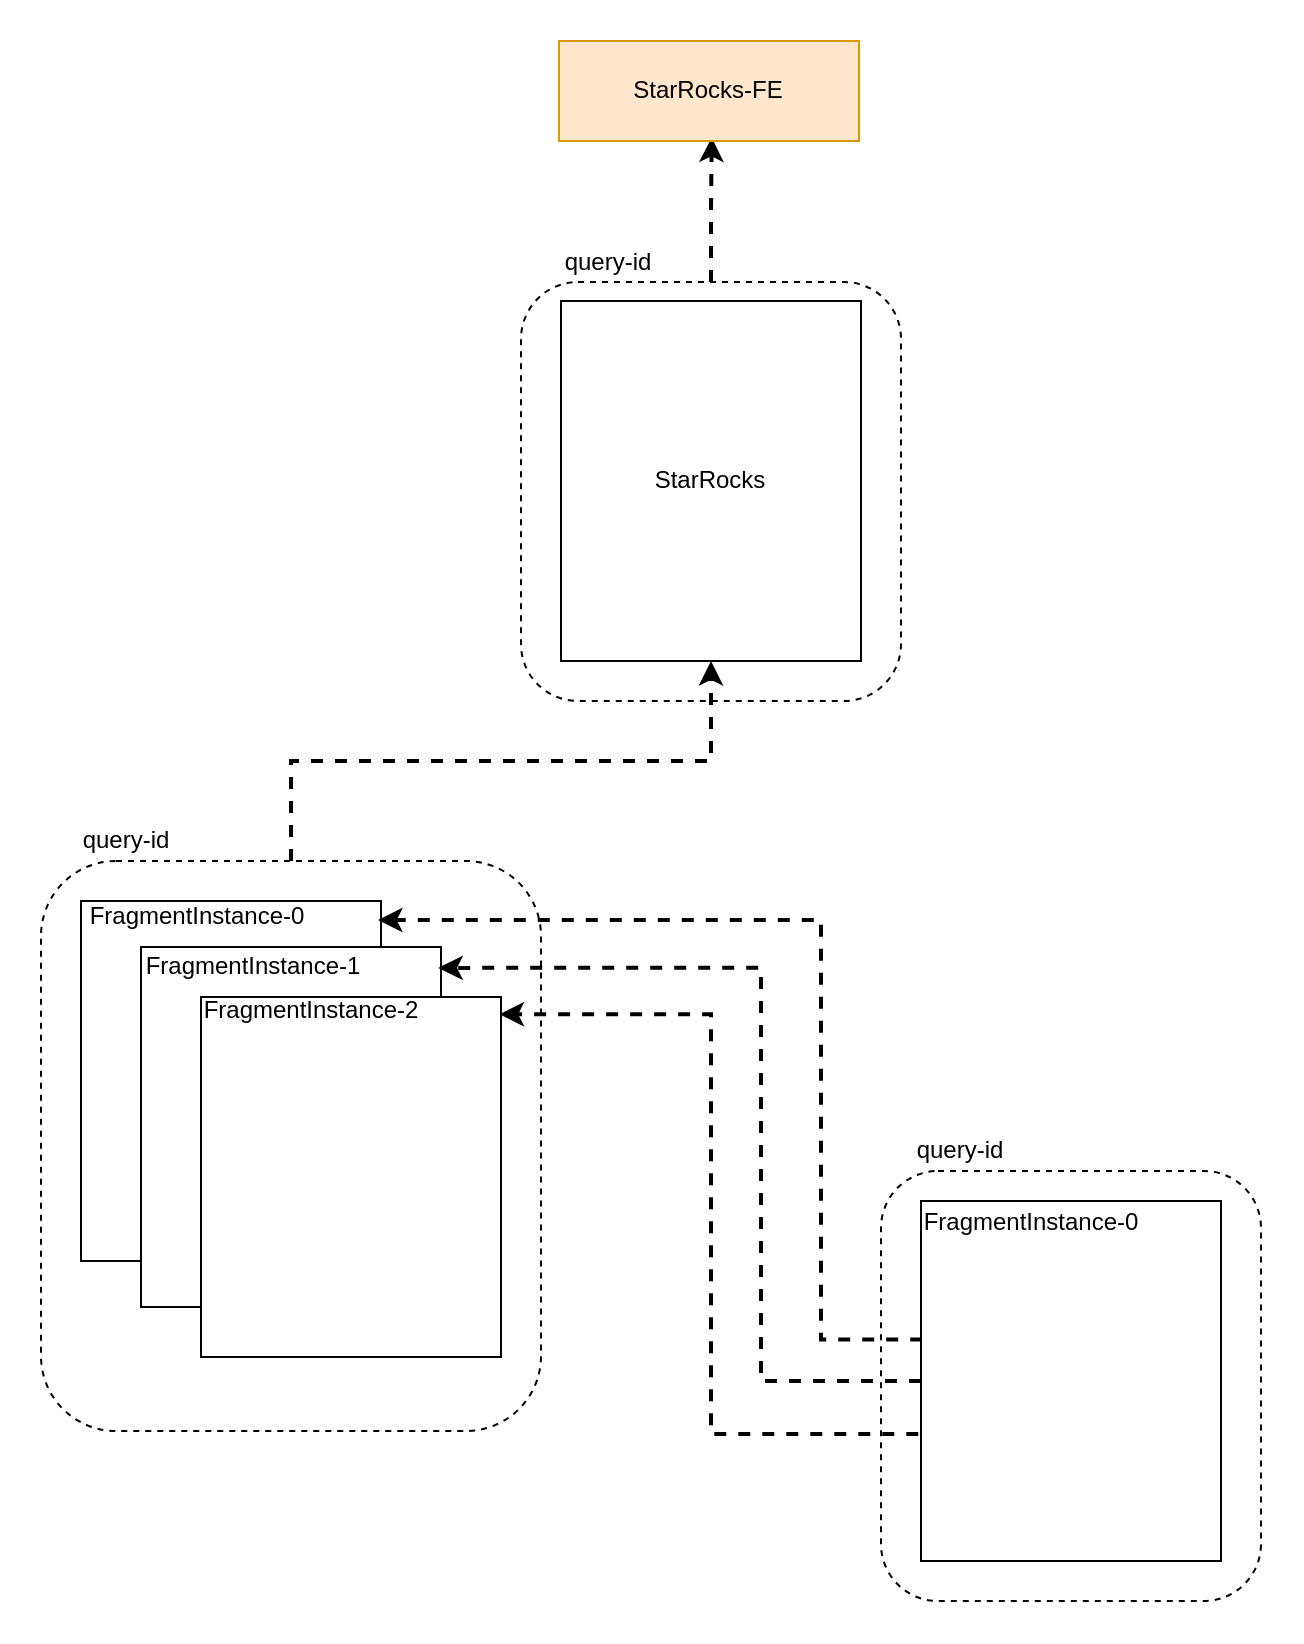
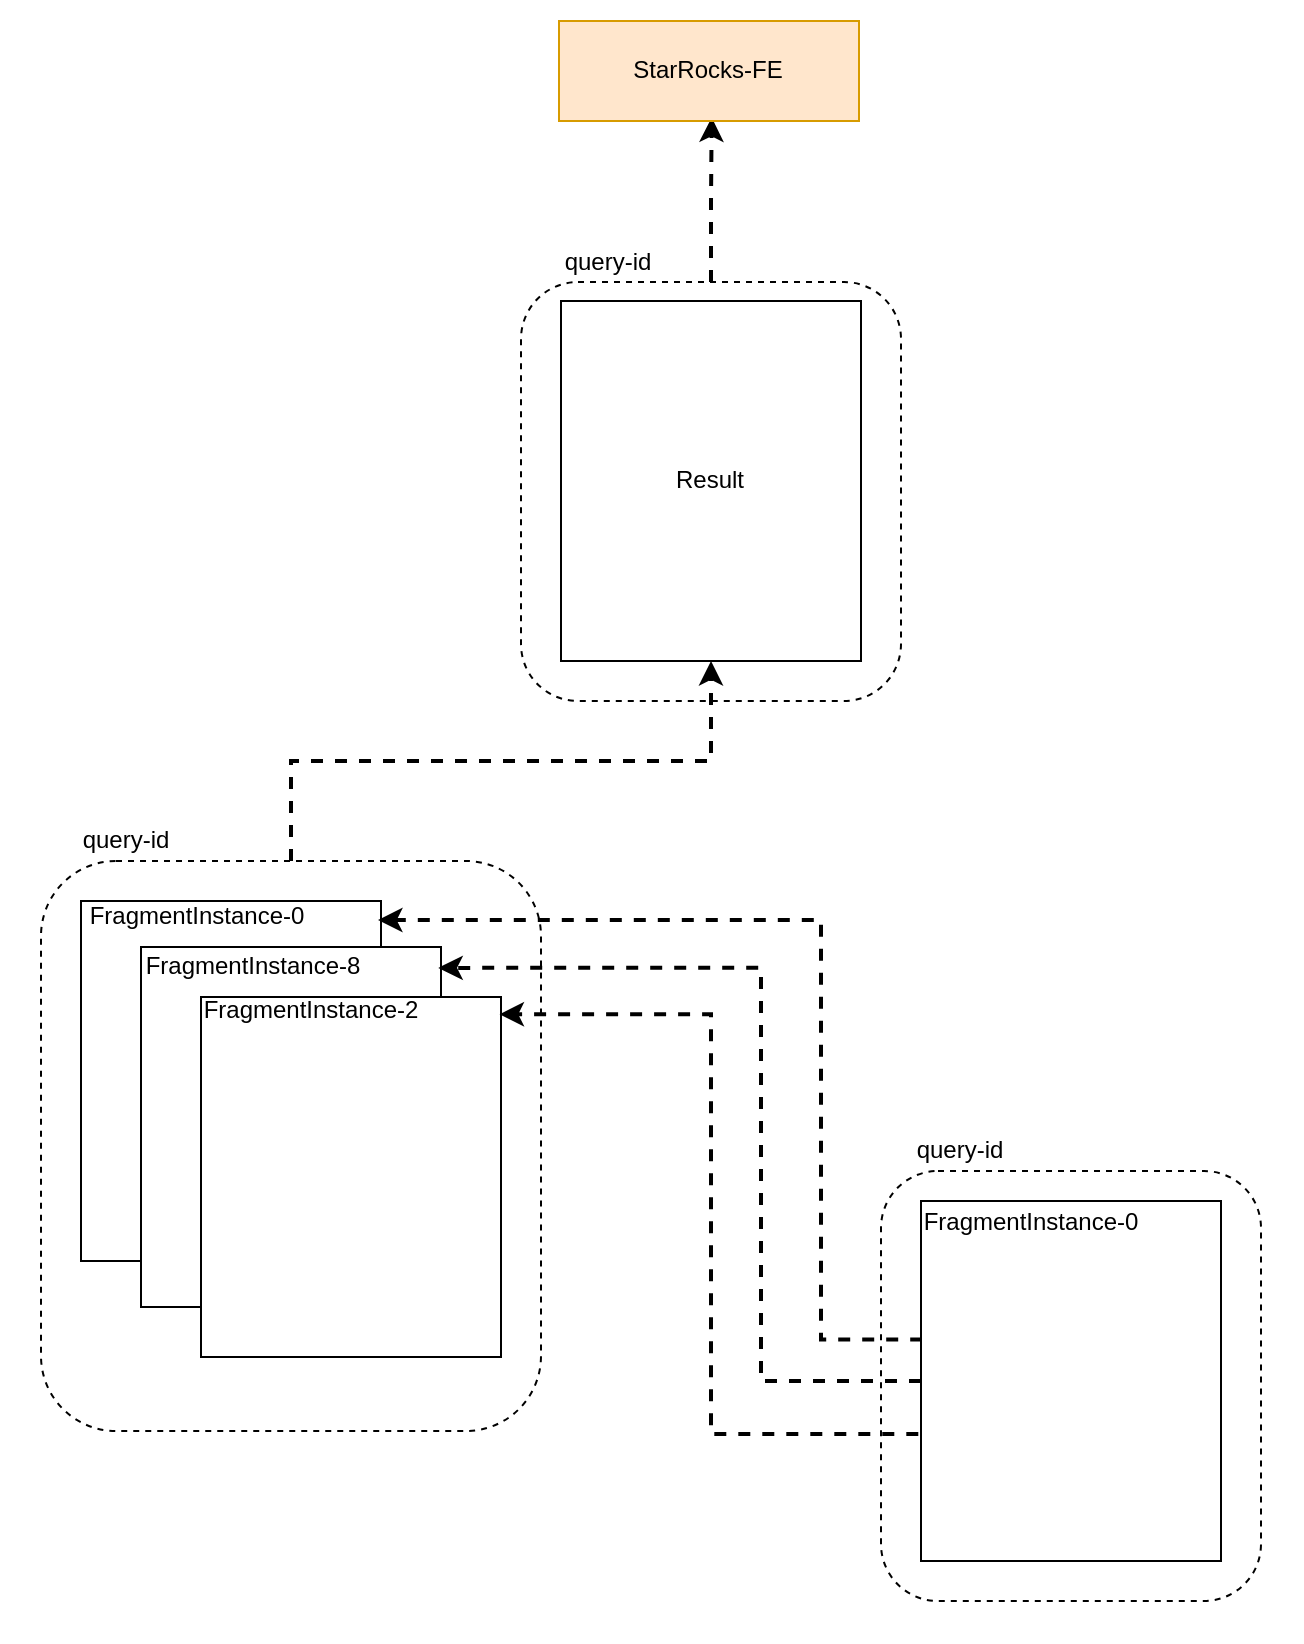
(709, 91) -> (709, 71)
(711, 481) -> (711, 481)
(254, 967) -> (254, 967)
